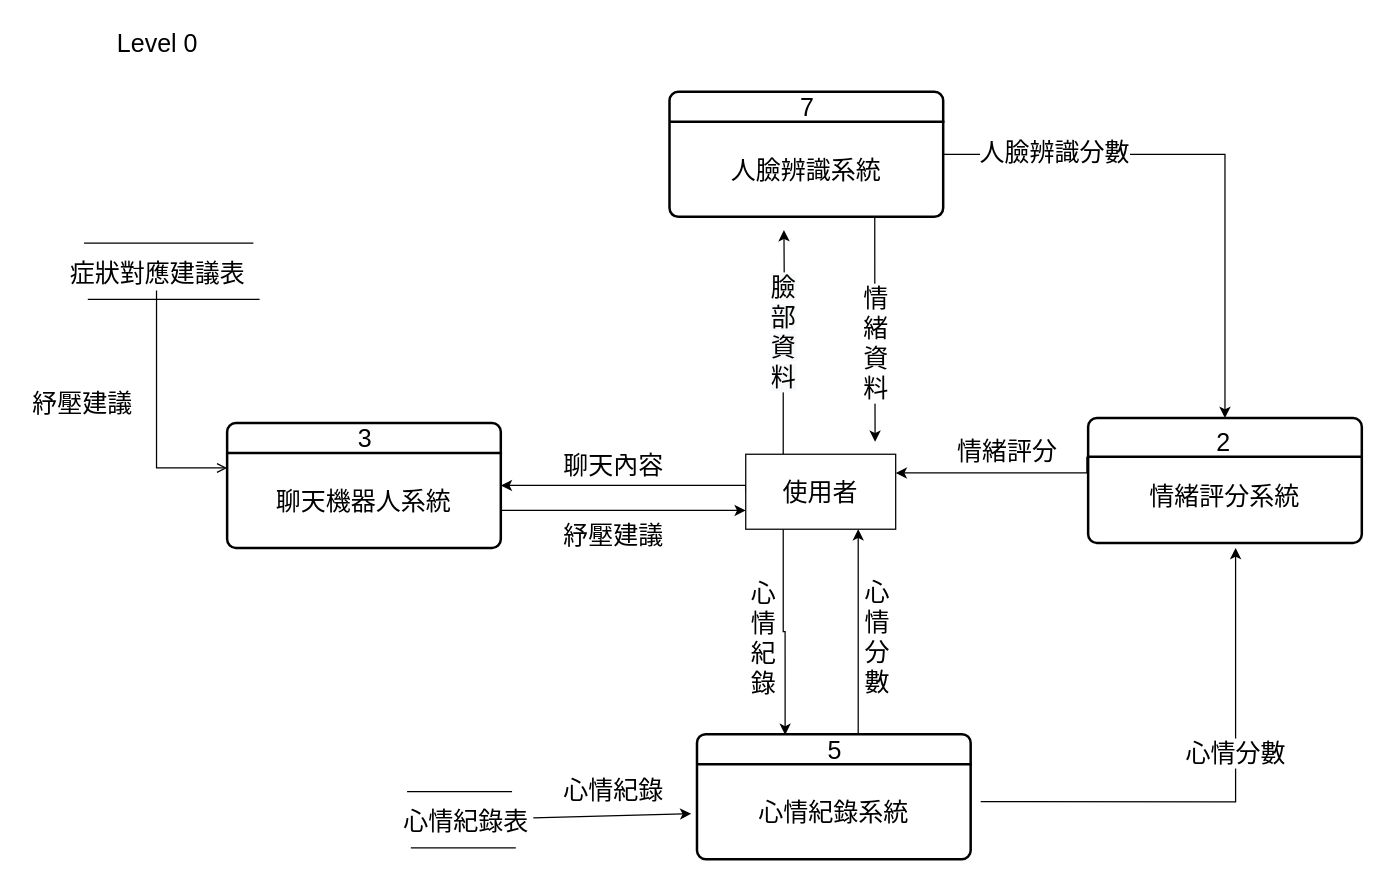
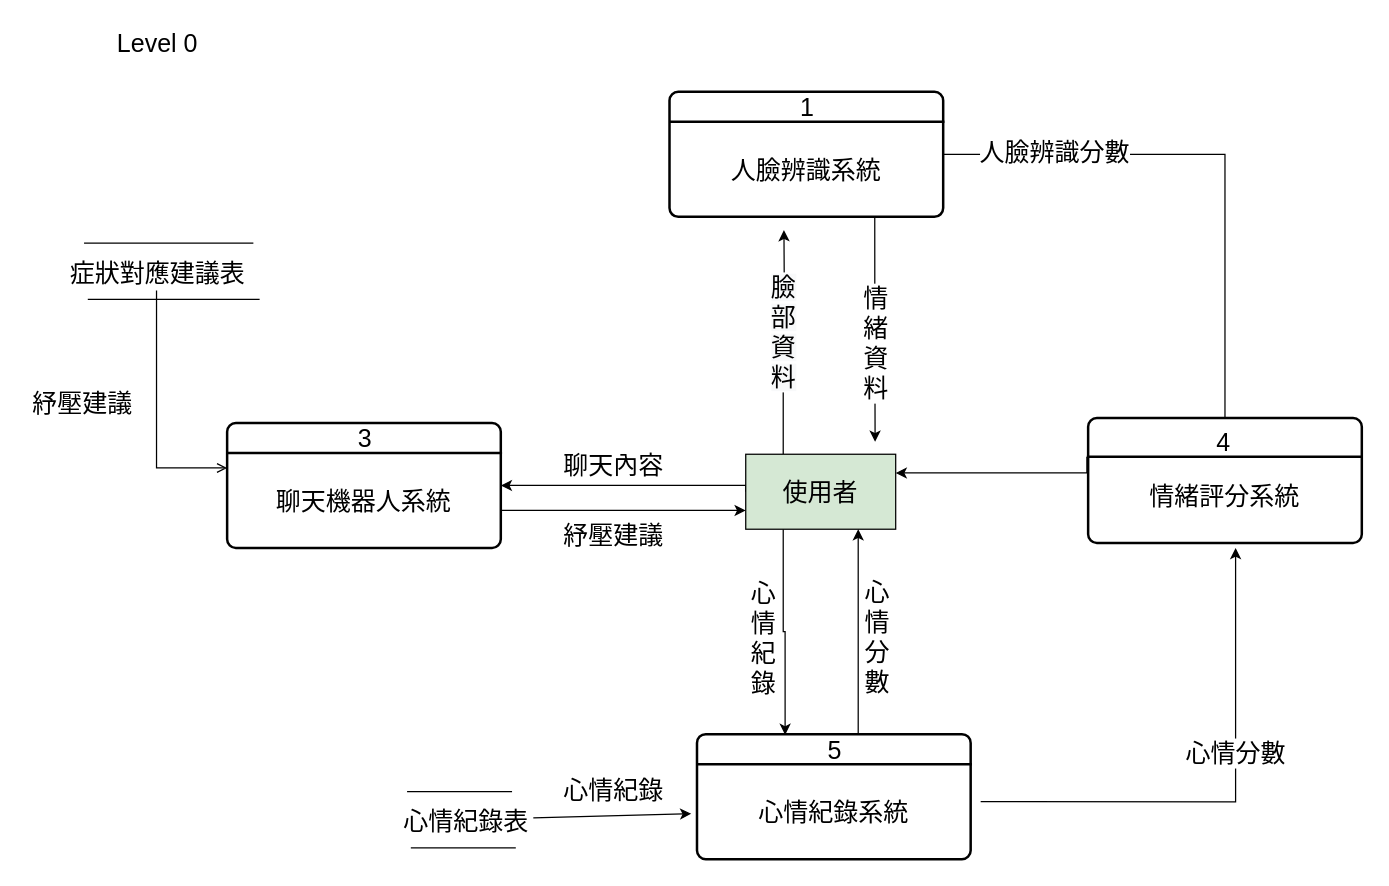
(808, 107) -> (808, 107)
(1225, 408) -> (1225, 411)
(1224, 442) -> (1224, 442)
(1007, 451) -> none
(821, 492) -> (821, 492)
